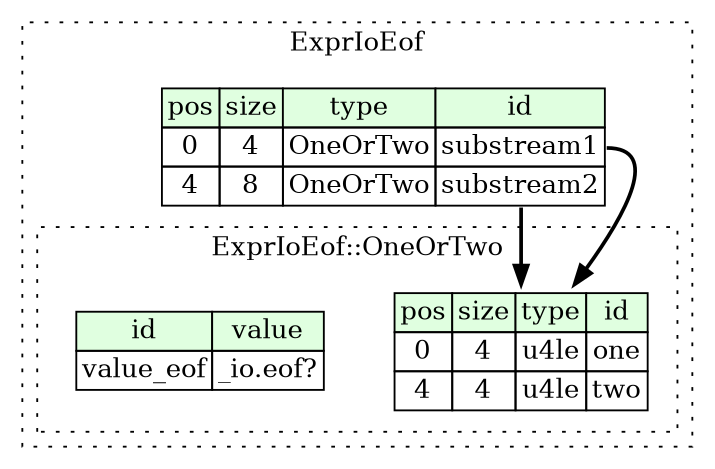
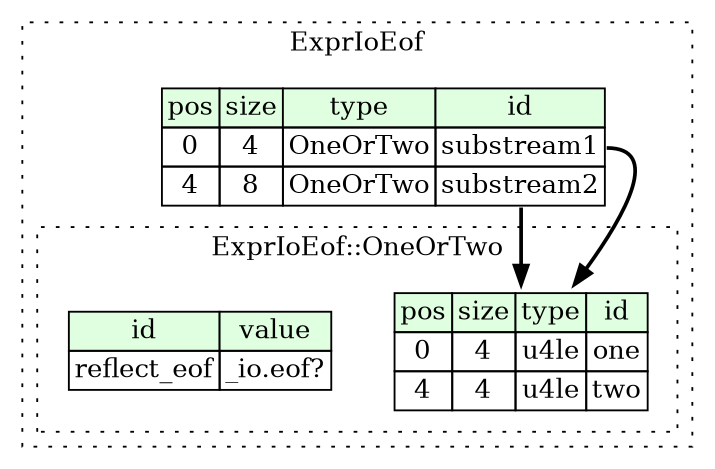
(144, 369) -> (144, 369)
